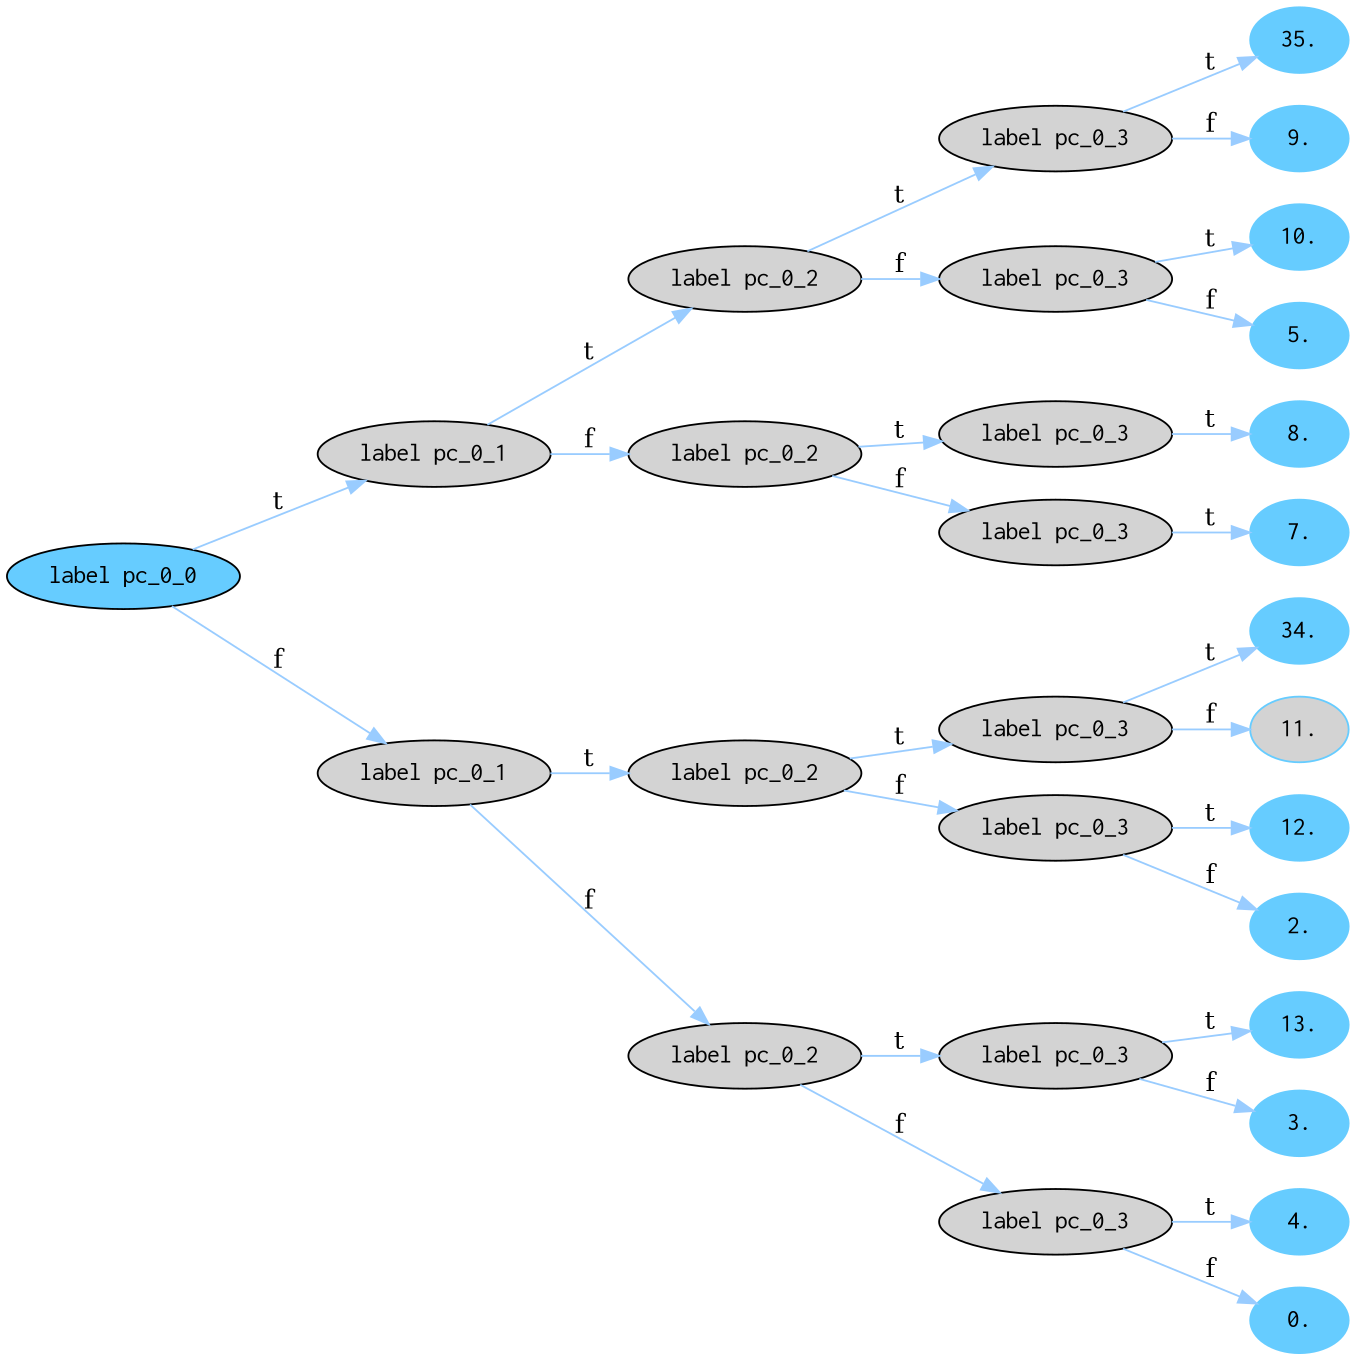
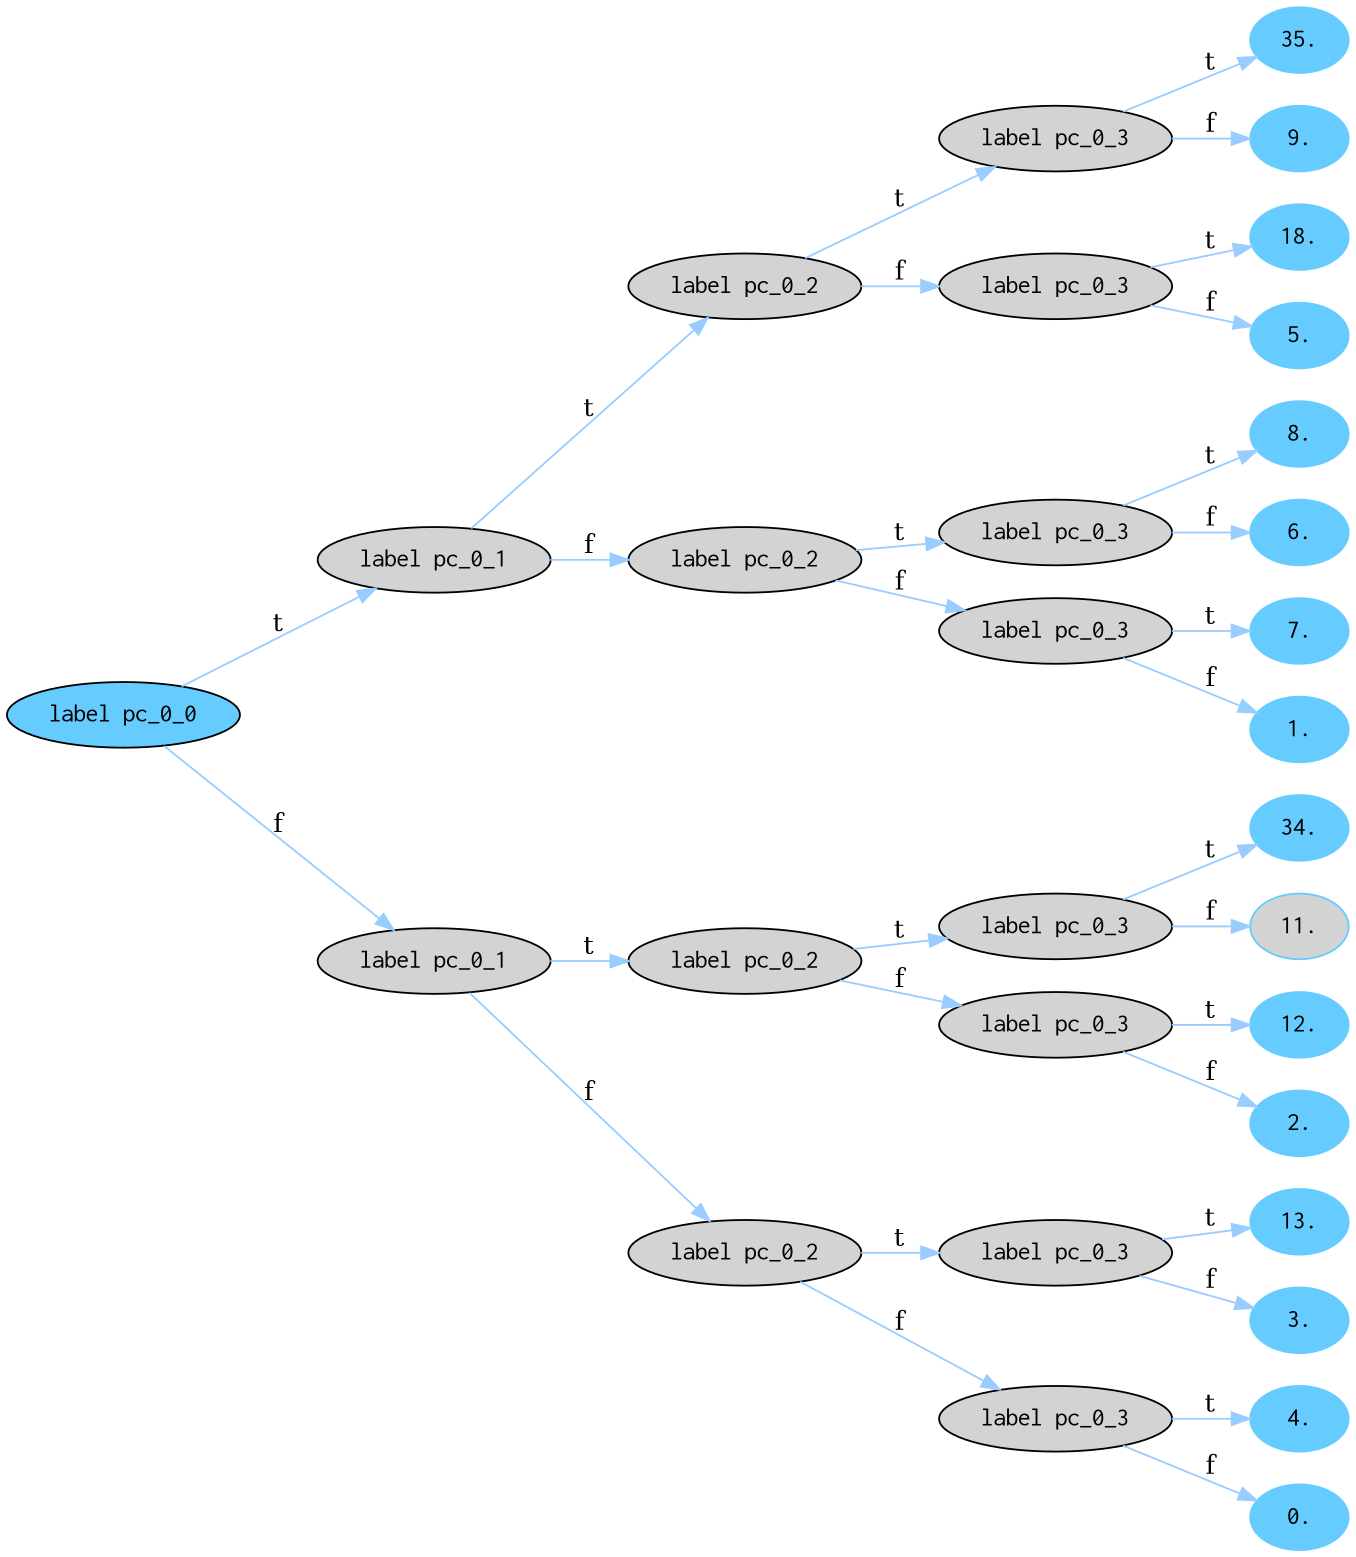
(1299, 237) -> (1299, 237)
none -> (1299, 532)
none -> (1299, 729)
